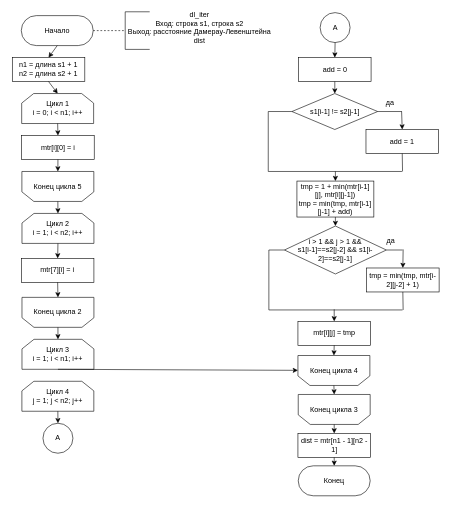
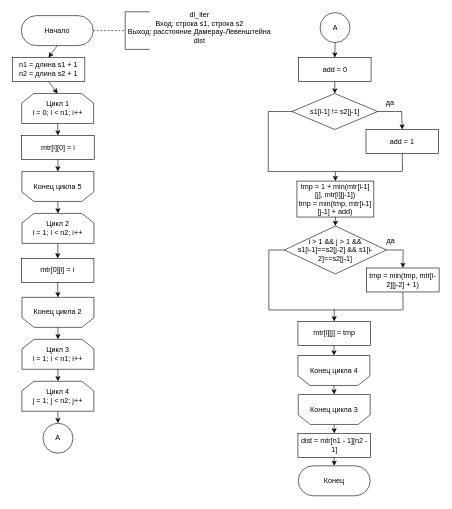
(58, 270) -> (58, 270)
(117, 370) -> (58, 375)
